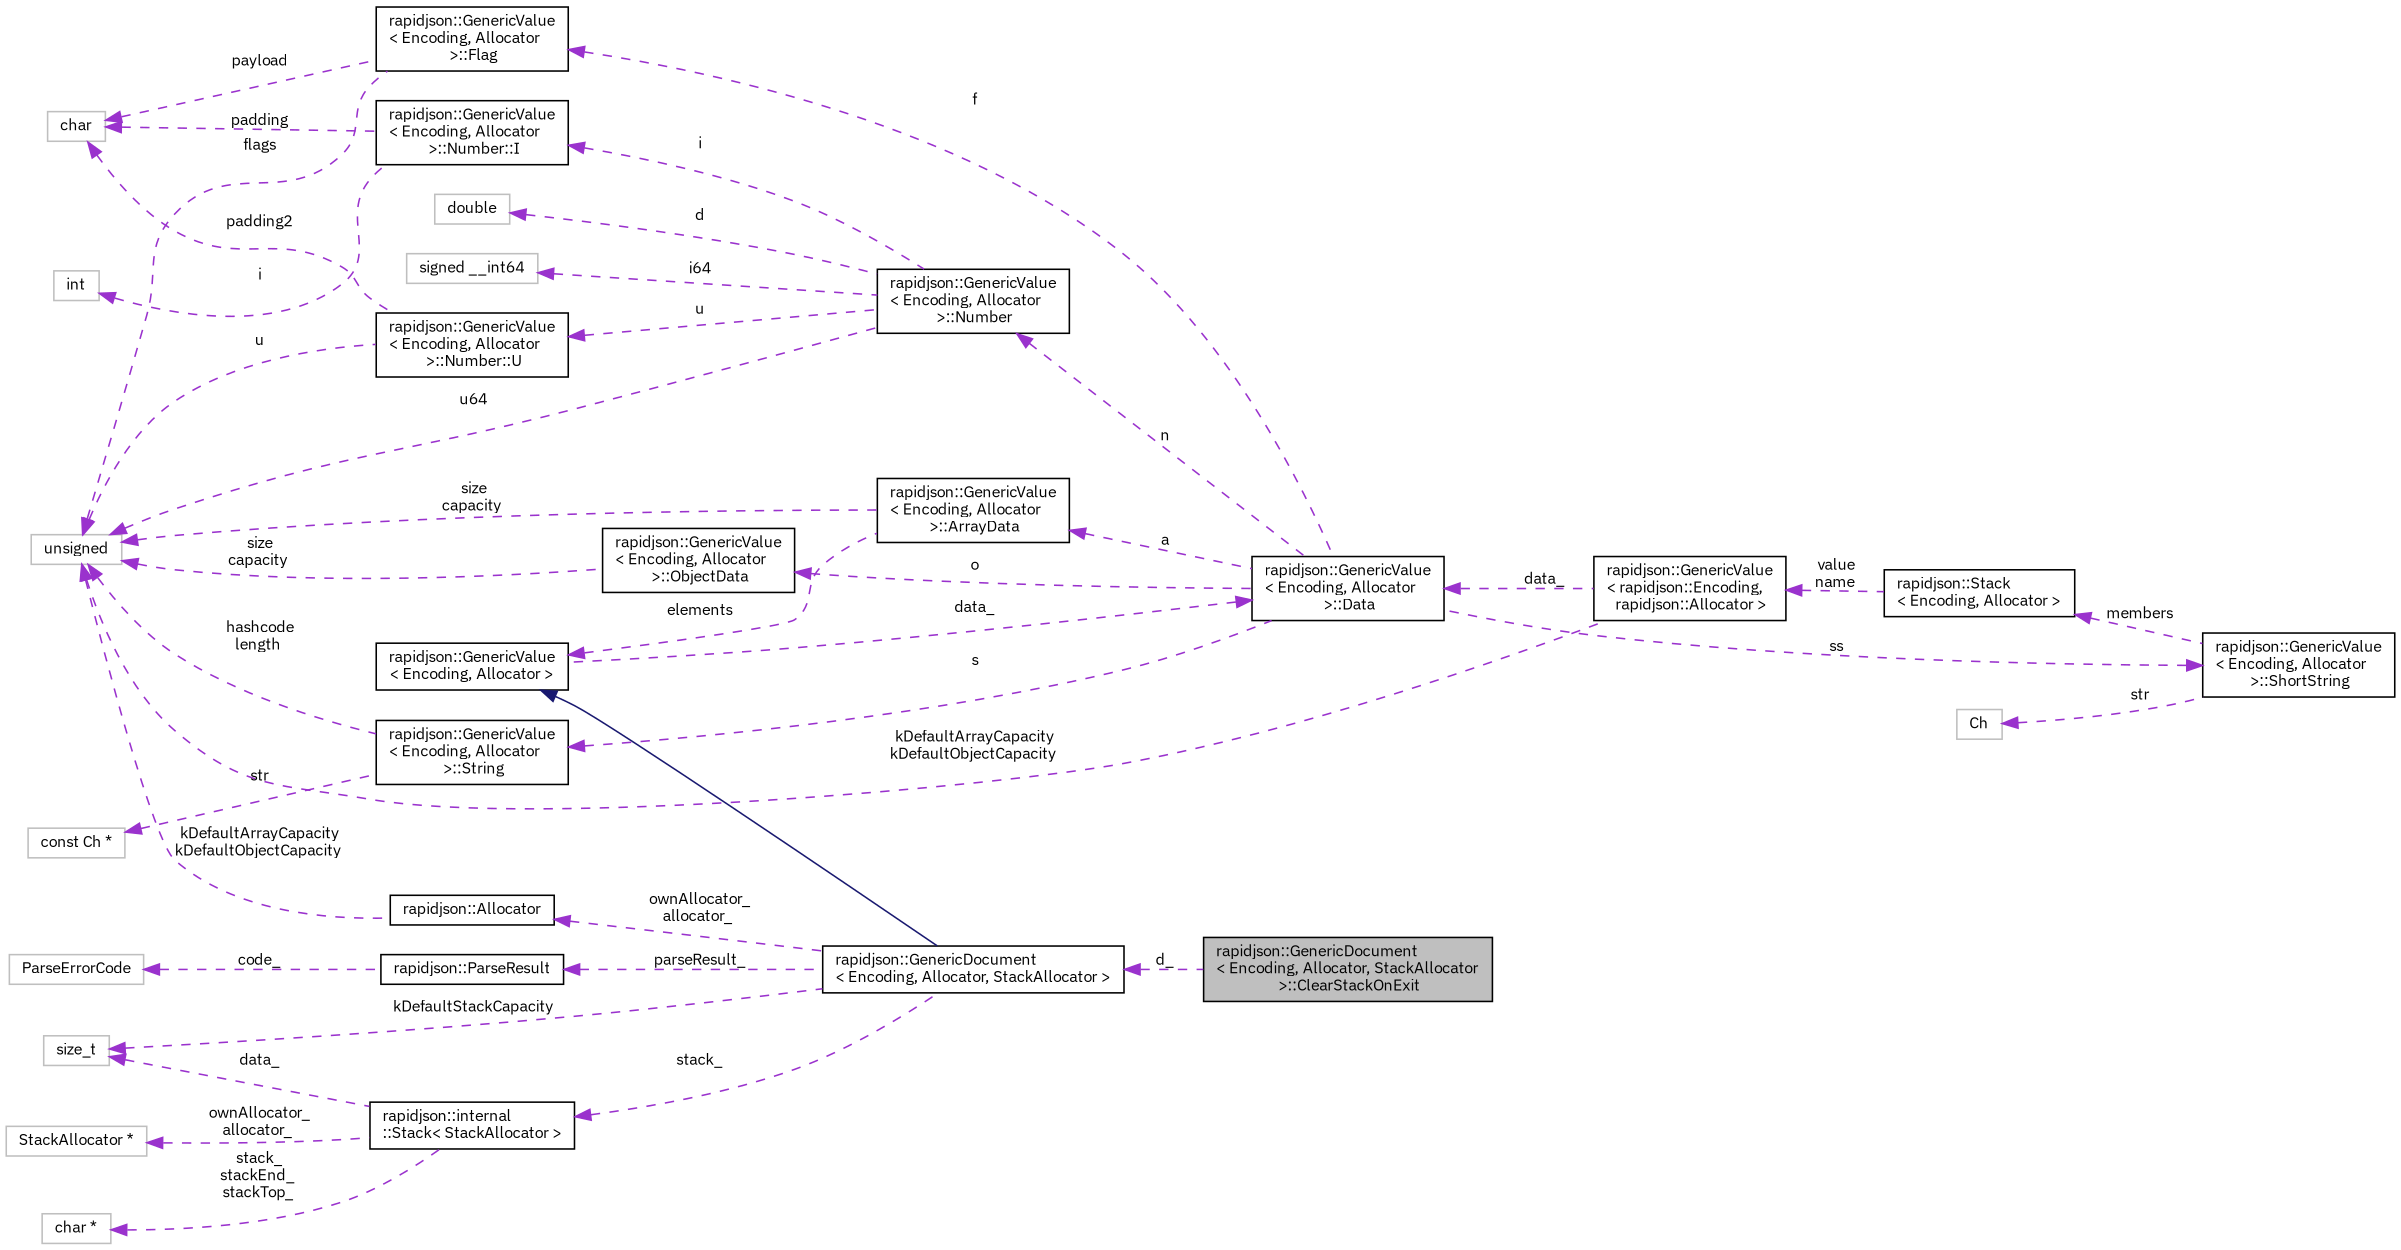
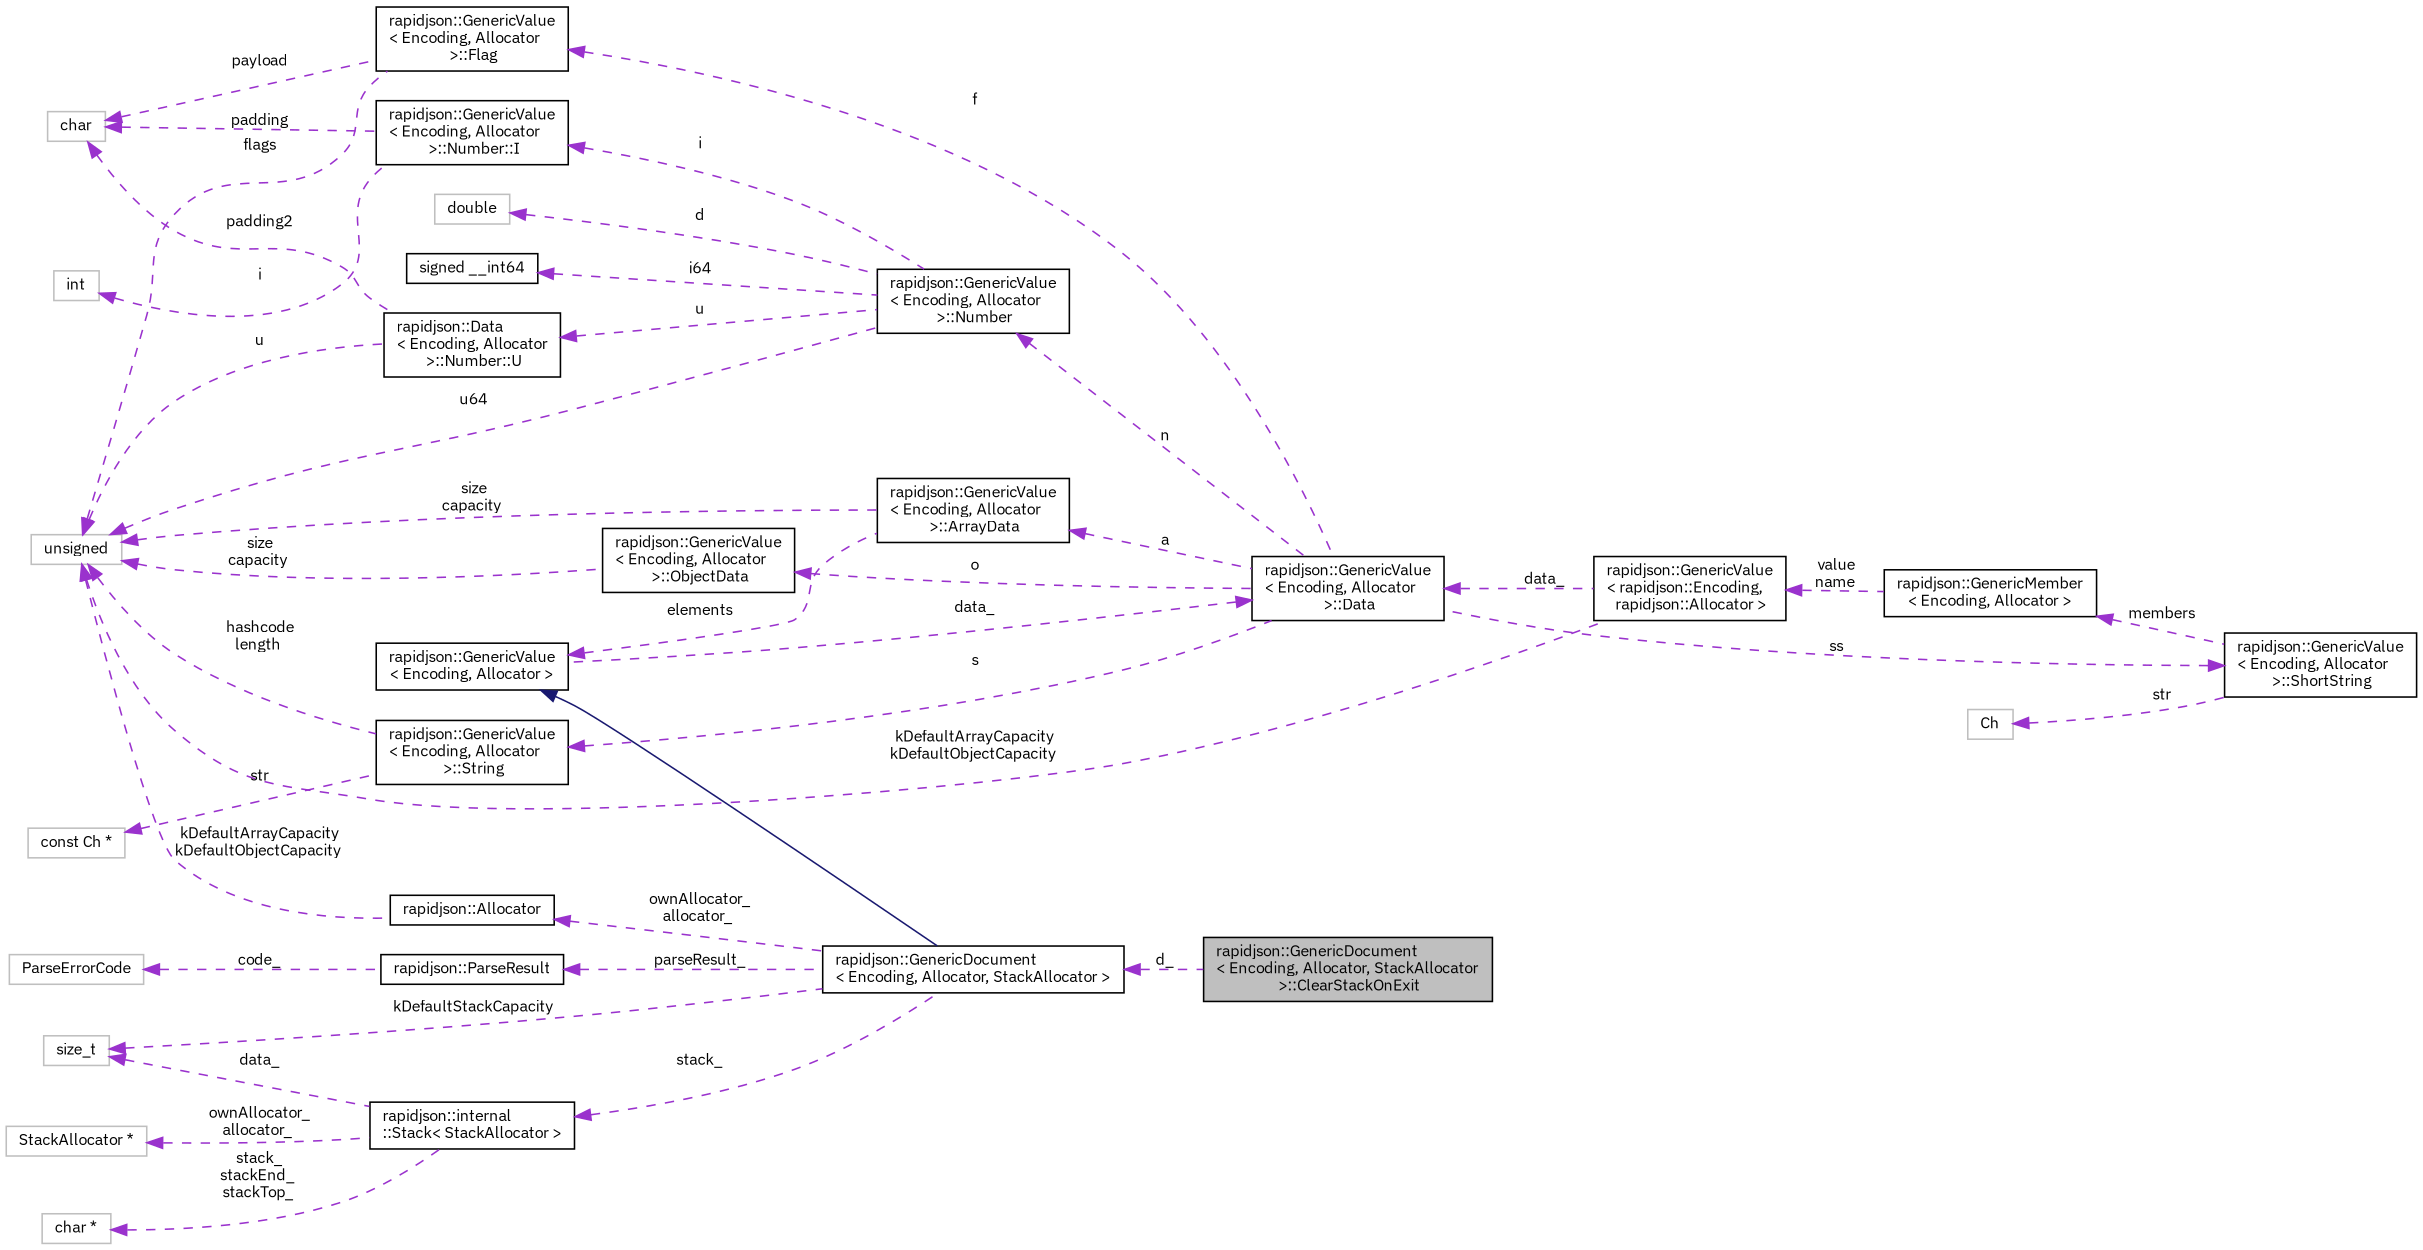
(472, 269) -> (472, 269)
(472, 345) -> (472, 345)
(1979, 593) -> (1990, 593)
